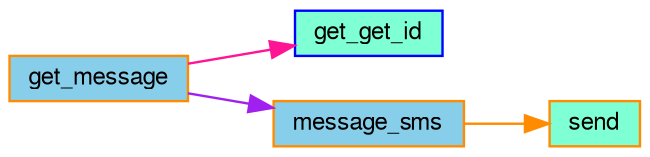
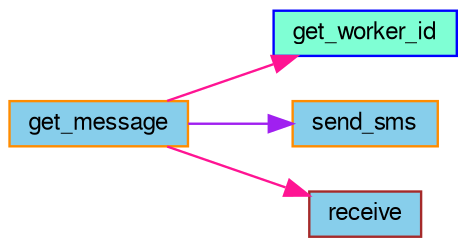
(369, 33) -> (365, 33)
(369, 124) -> (365, 124)
(595, 124) -> none
none -> (365, 214)
